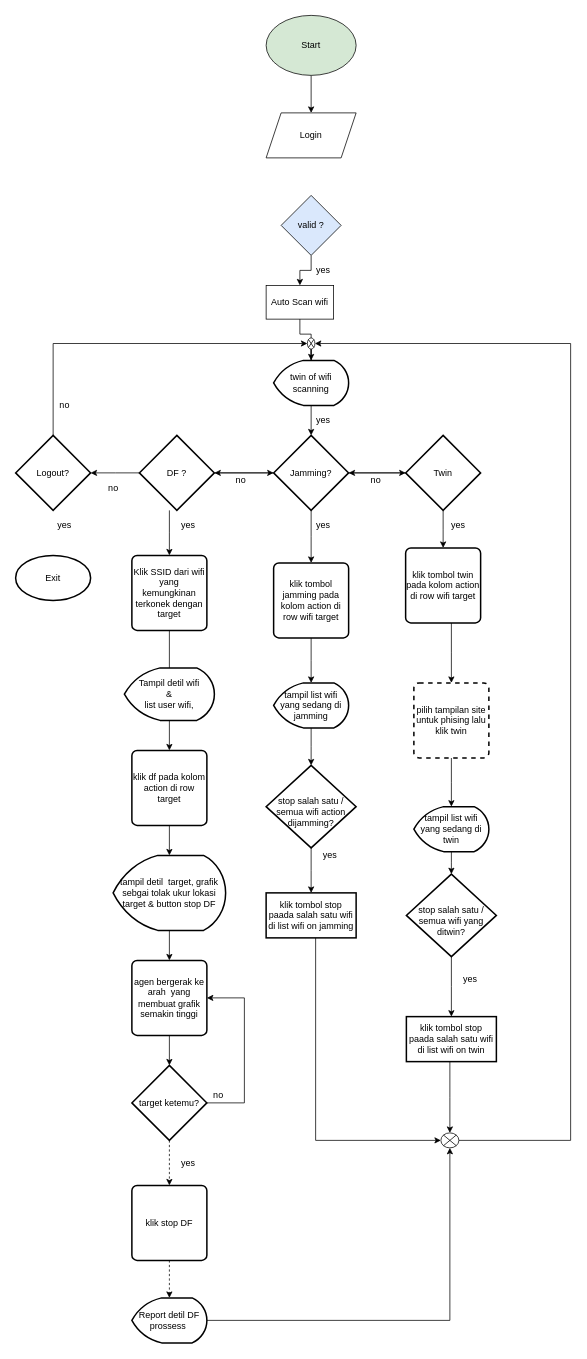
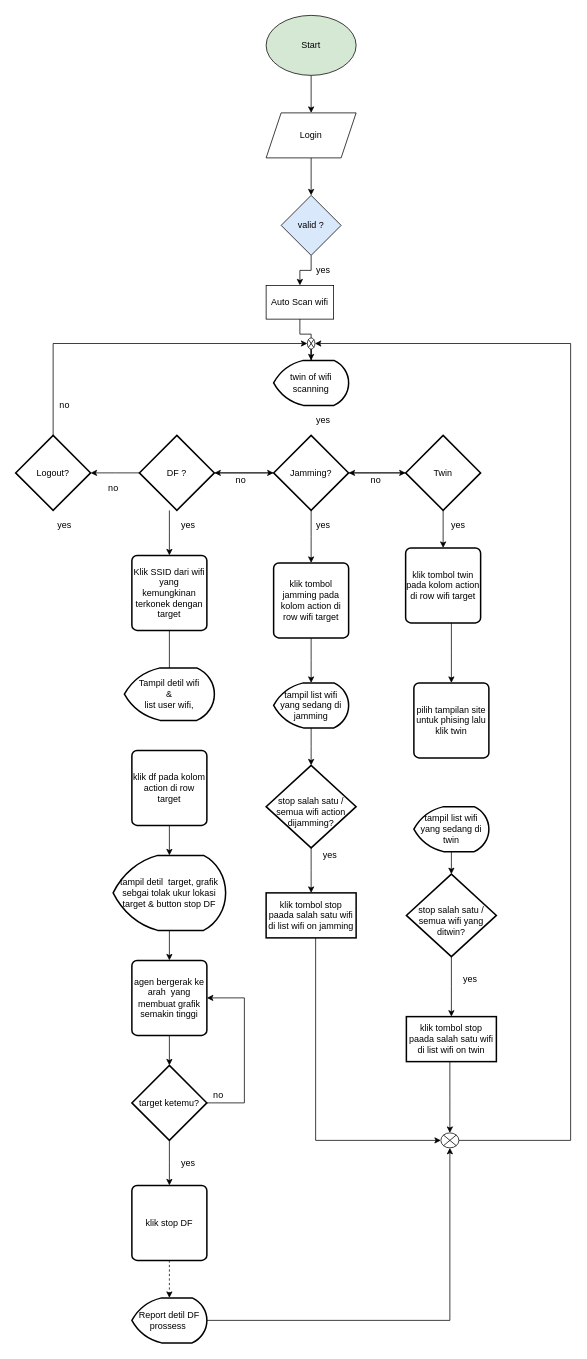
none -> (311, 189)
(311, 429) -> none
(53, 578) -> none
(451, 720) -> (451, 720)
(169, 732) -> none
(451, 779) -> none
(169, 1161) -> (169, 1161)
